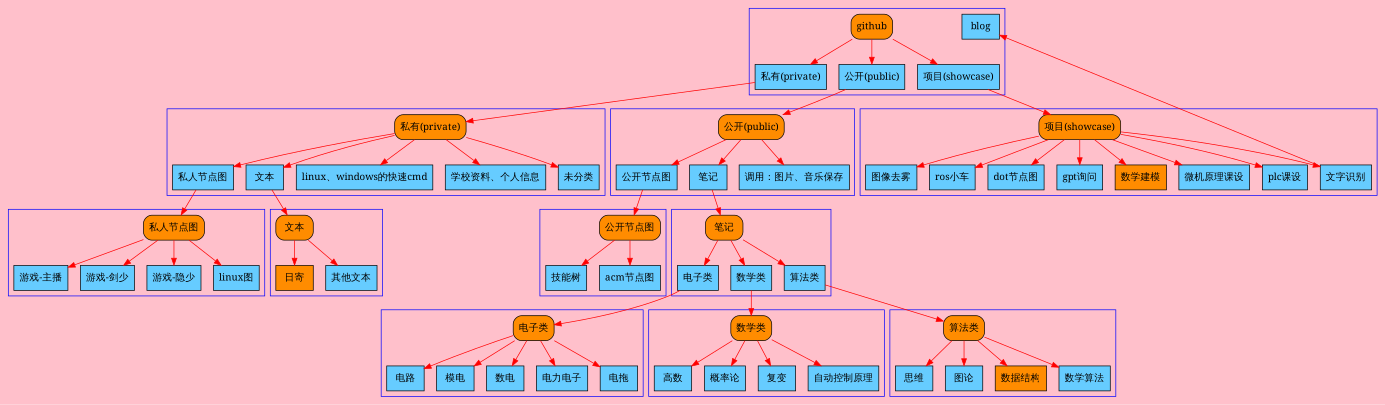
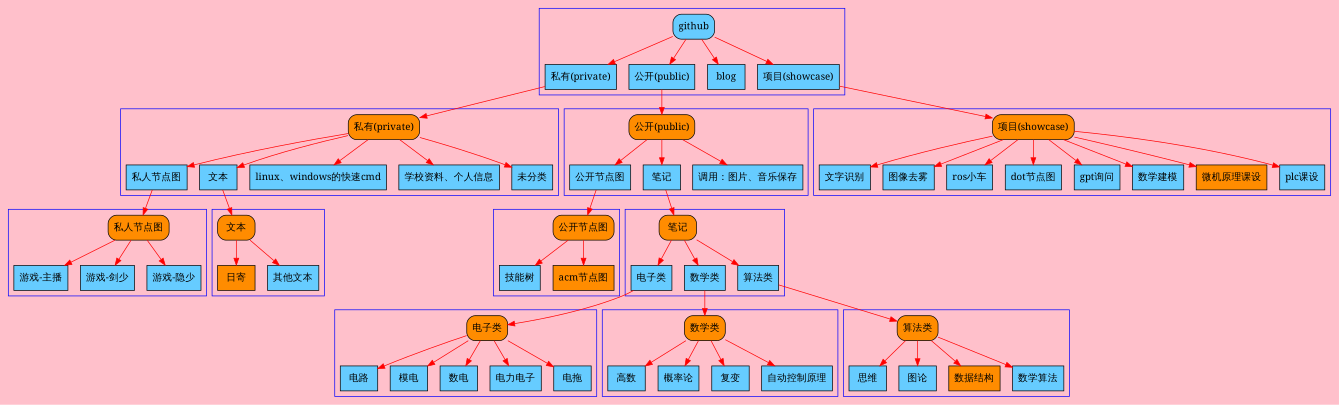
(872, 27) -> (694, 27)
(1163, 102) -> (708, 49)
(1141, 177) -> (1158, 177)
(1214, 177) -> (1232, 177)
(236, 278) -> none
(630, 278) -> (584, 278)
